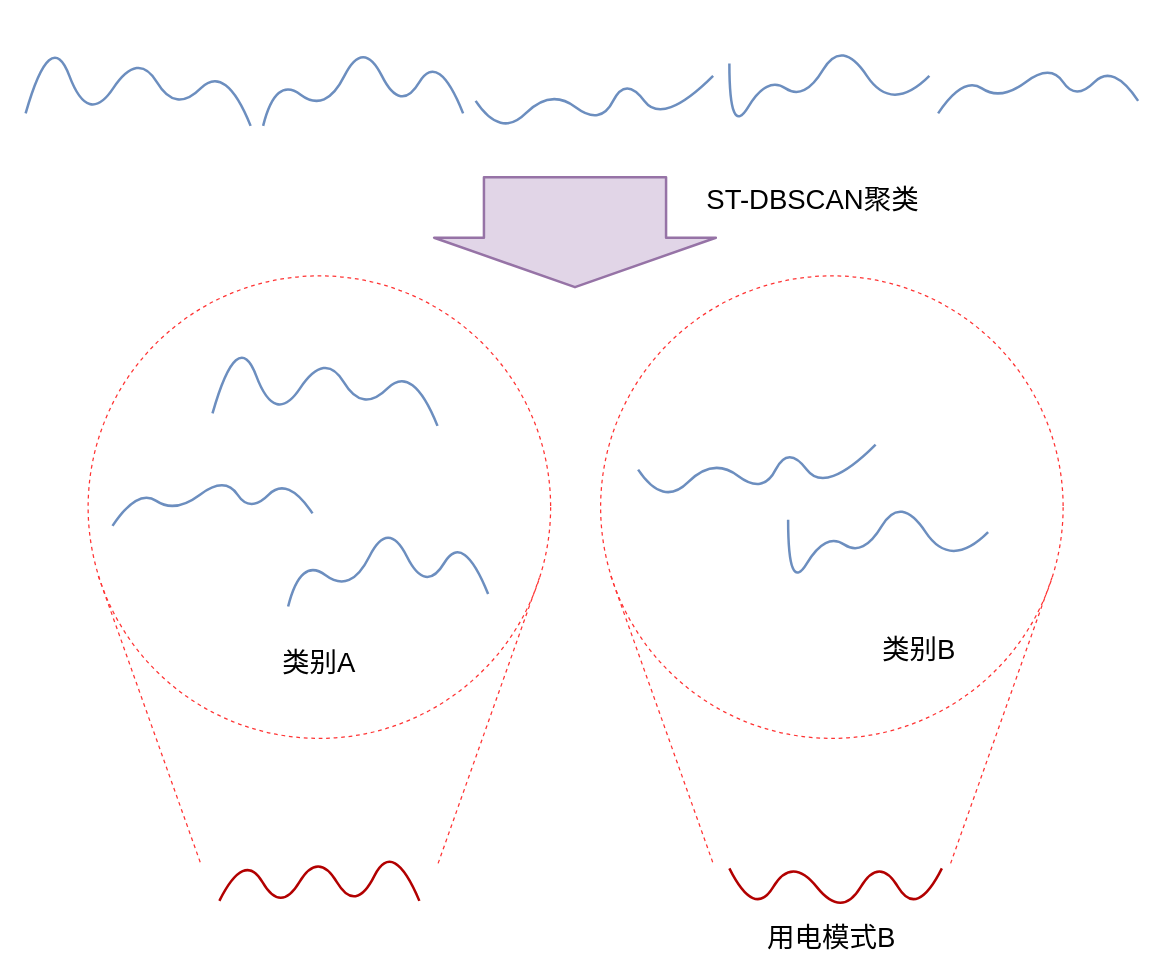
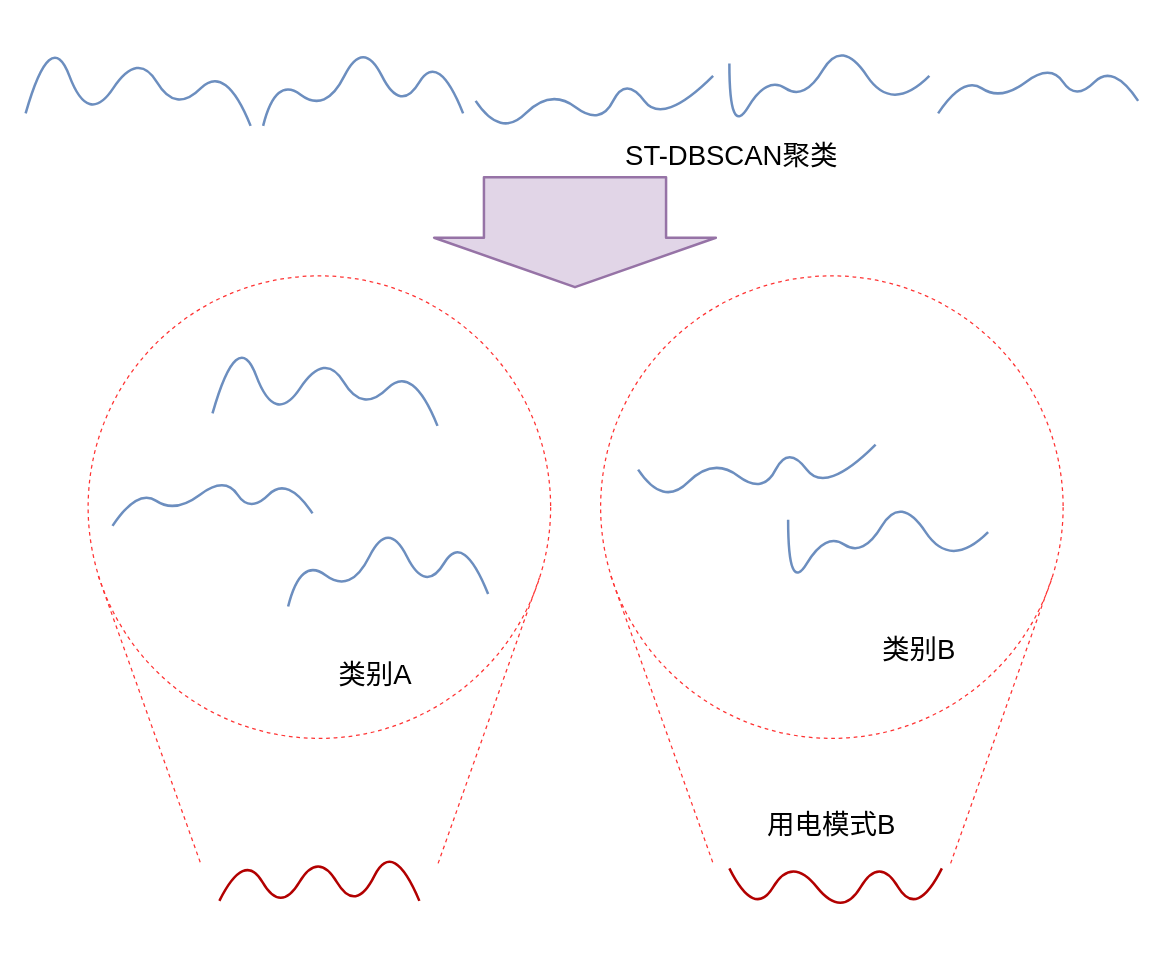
(813, 201) -> (732, 157)
(319, 663) -> (376, 676)
(832, 938) -> (832, 826)
